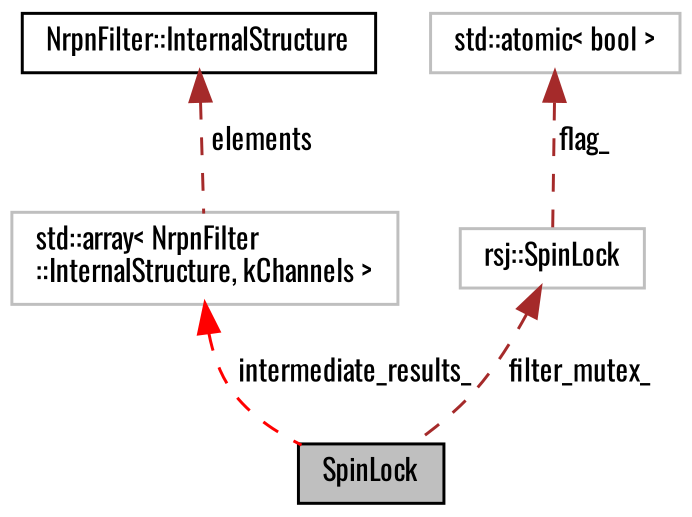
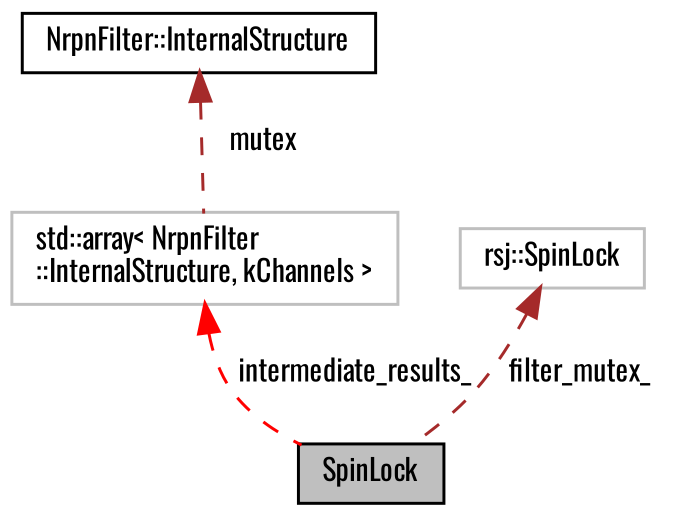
(555, 43) -> none
(260, 143) -> (260, 143)
